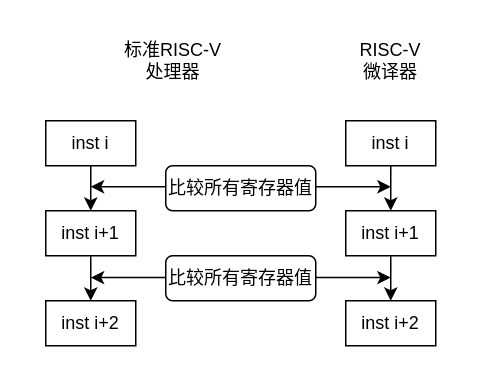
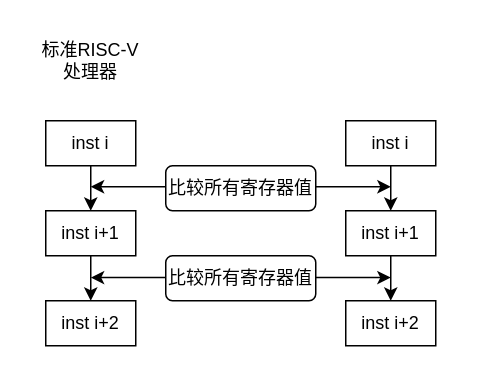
(173, 61) -> (91, 61)
(391, 61) -> none
